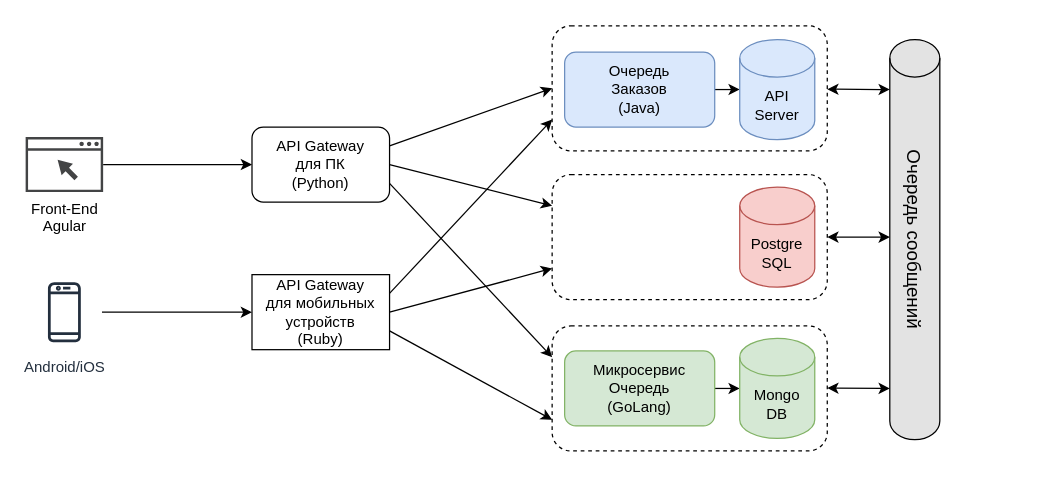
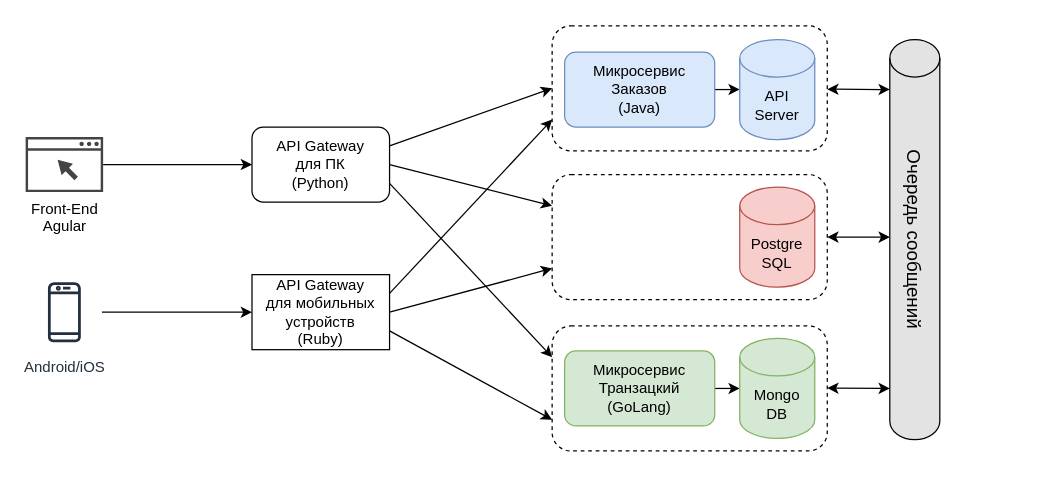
(639, 89) -> (639, 89)
(639, 388) -> (639, 388)
